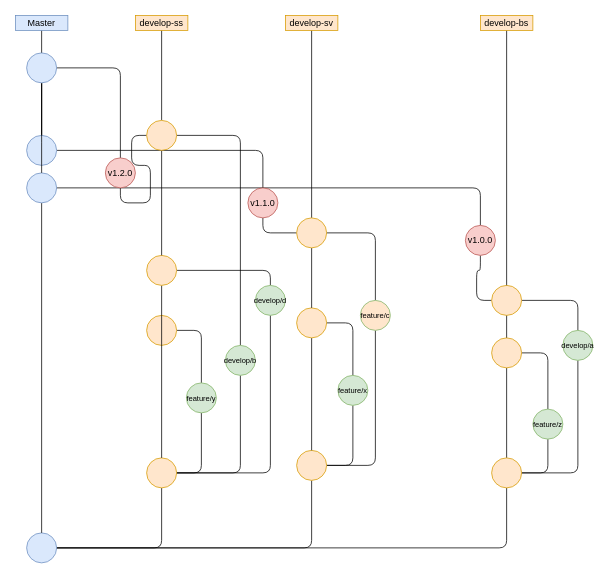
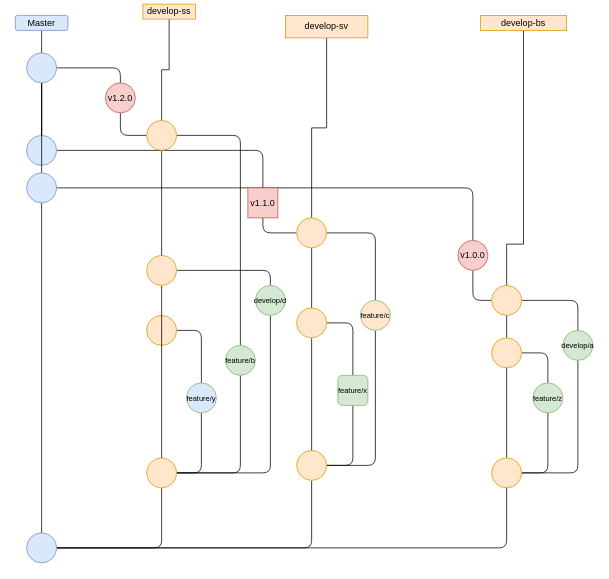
(42, 23) -> (42, 23)
(162, 23) -> (169, 12)
(312, 23) -> (327, 27)
(507, 23) -> (524, 23)
(120, 173) -> (120, 98)
(263, 203) -> (263, 203)
(480, 240) -> (473, 255)
(240, 360) -> (240, 360)
(353, 390) -> (353, 390)
(201, 398) -> (201, 398)
(548, 424) -> (548, 398)
